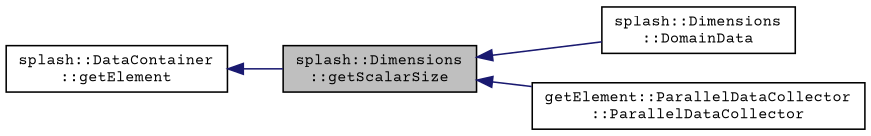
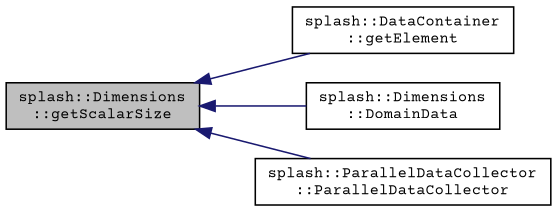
(263, 69) -> (260, 66)
(699, 106) -> (403, 182)
